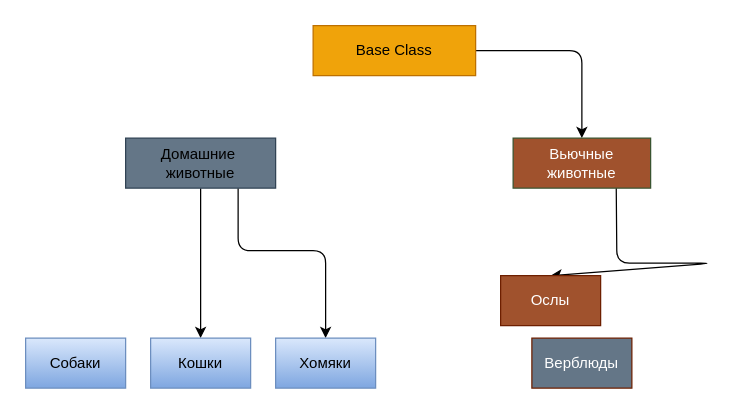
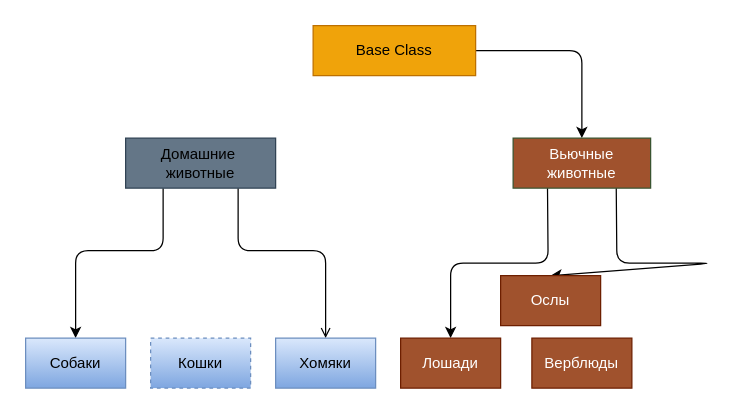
none -> (111, 251)
(201, 261) -> none
none -> (503, 263)
(326, 328) -> (326, 330)
(201, 363) -> (201, 363)
none -> (451, 363)
(582, 363) -> (582, 363)
